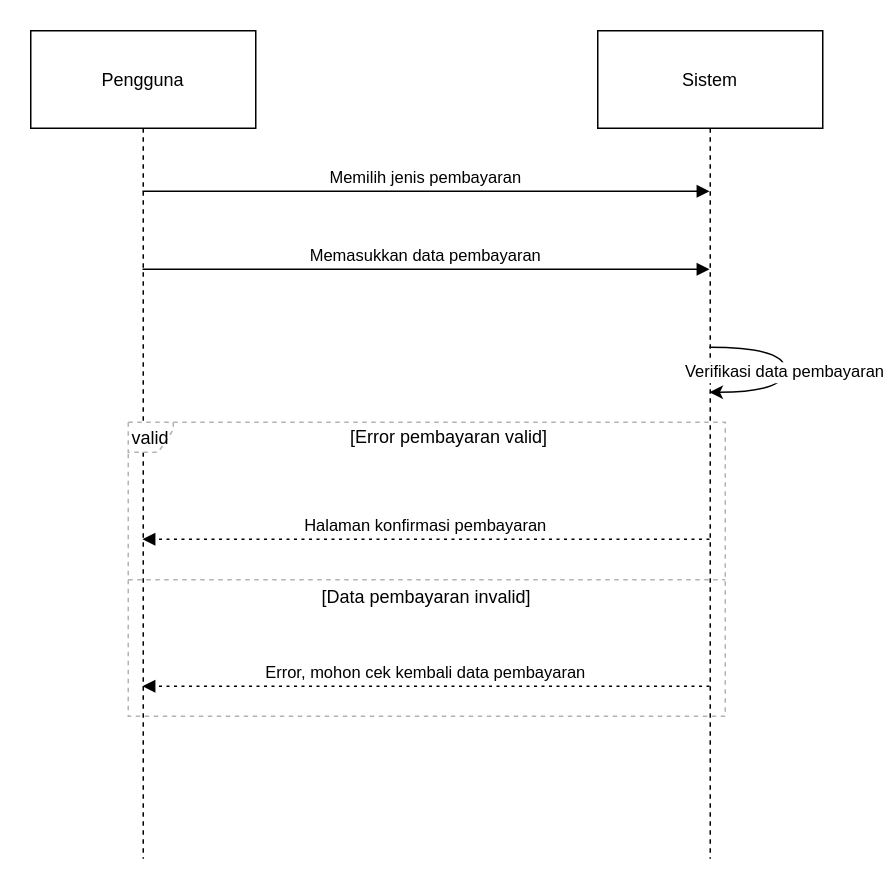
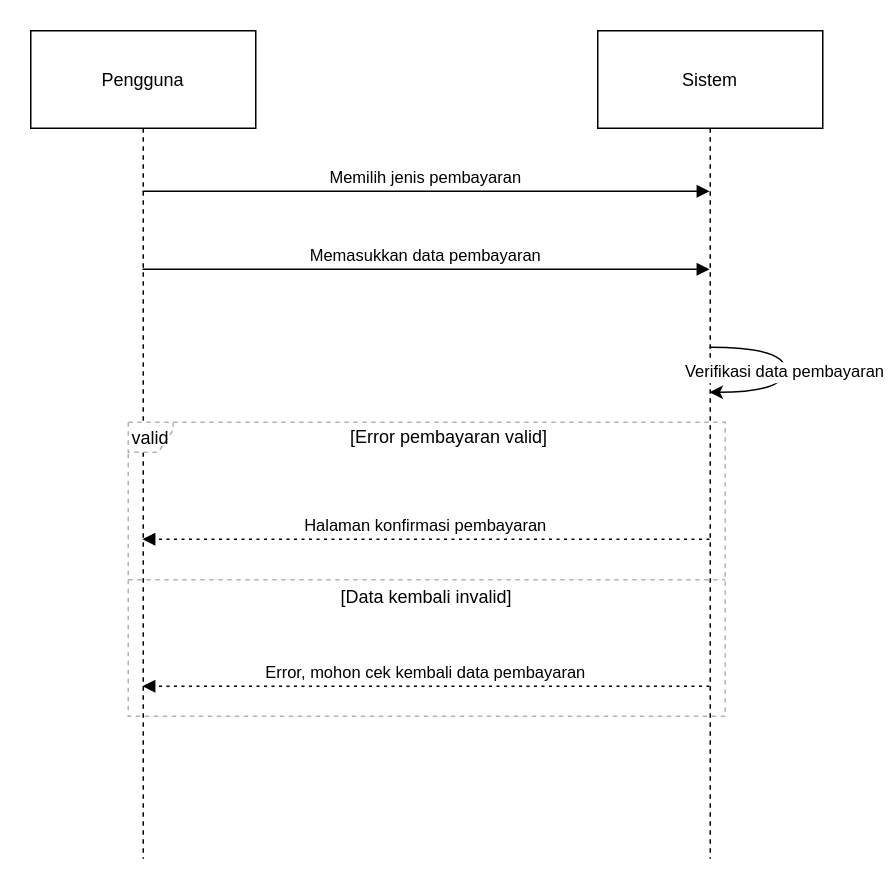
(427, 598) -> (427, 598)
